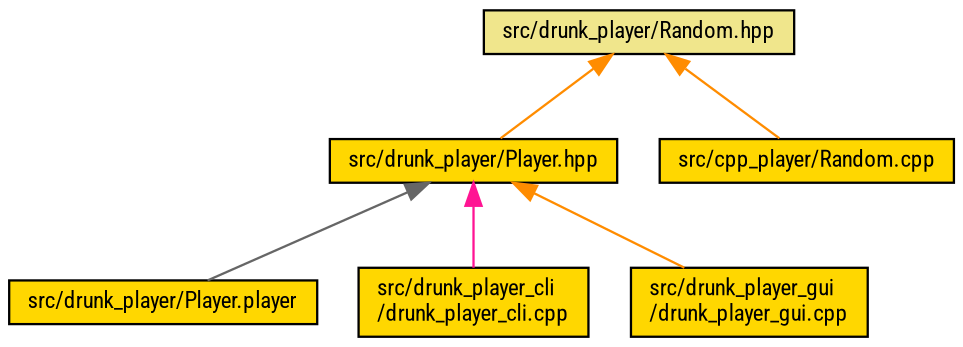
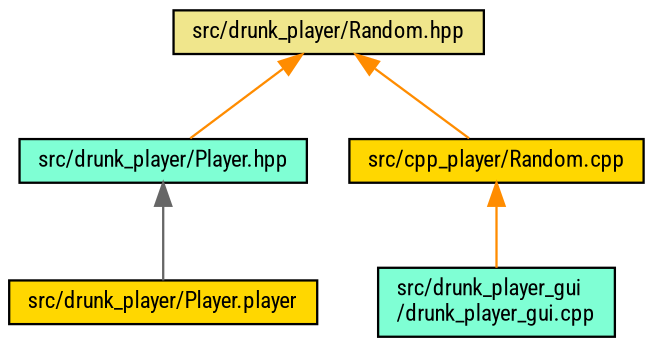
(474, 161) -> (163, 161)
(609, 230) -> (496, 237)
(474, 302) -> none
(749, 302) -> (496, 302)
